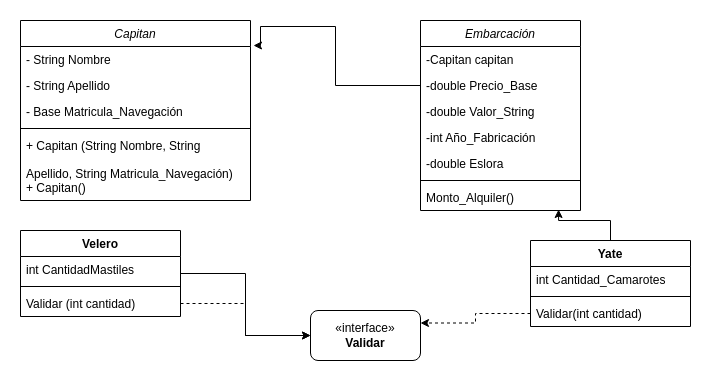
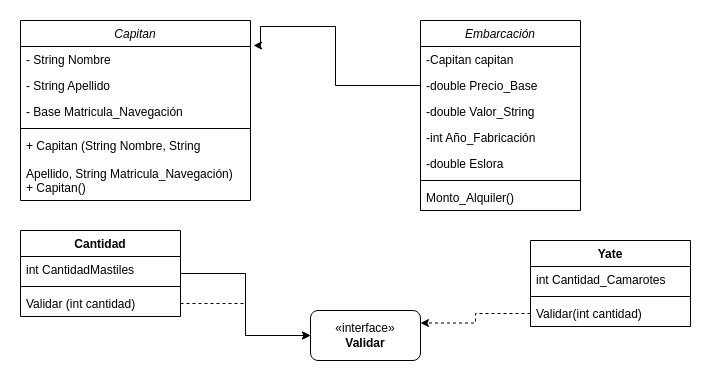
(593, 221) -> none
(101, 245) -> (101, 245)
